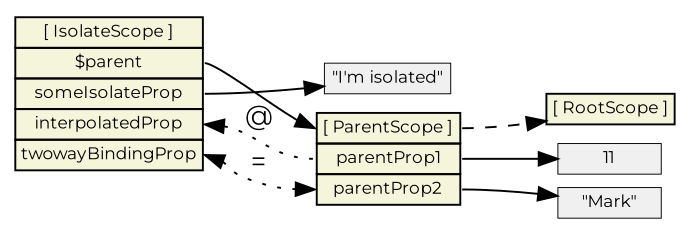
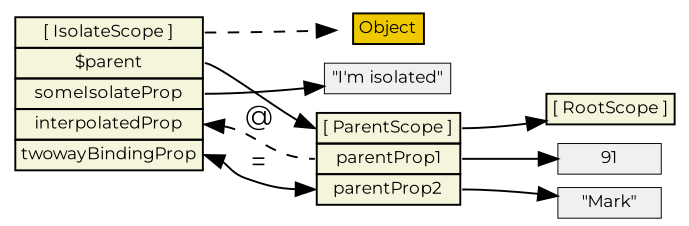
none -> (388, 29)
(494, 127) -> (494, 127)
(268, 146) -> (268, 146)
(610, 159) -> (610, 159)
(256, 182) -> (256, 182)
